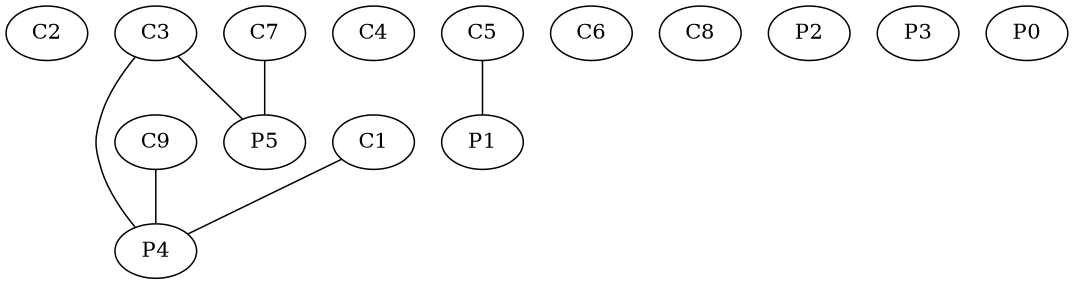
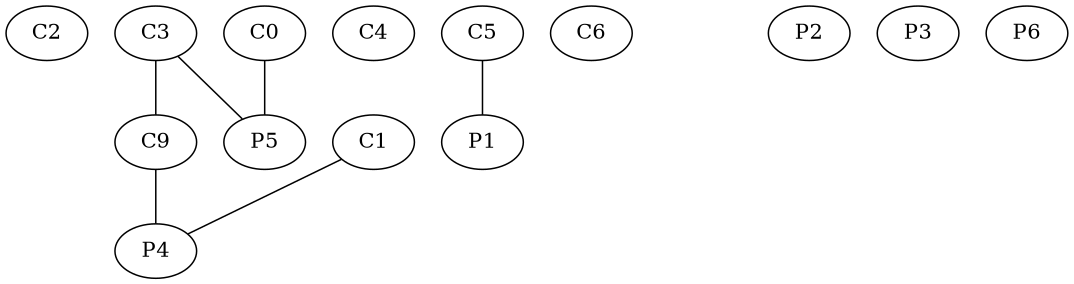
(265, 33) -> (265, 33)
(700, 33) -> none
(1027, 33) -> (1027, 33)
(96, 142) -> (156, 88)
